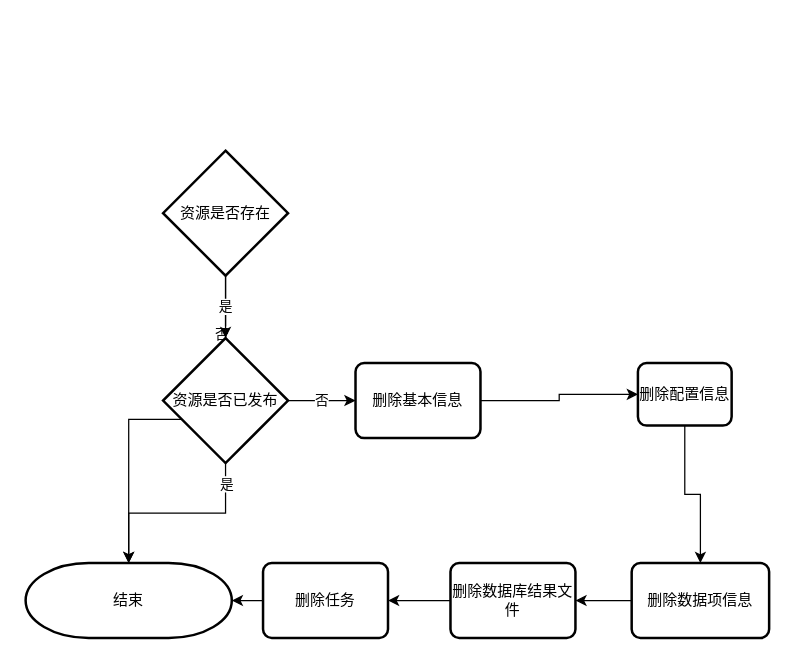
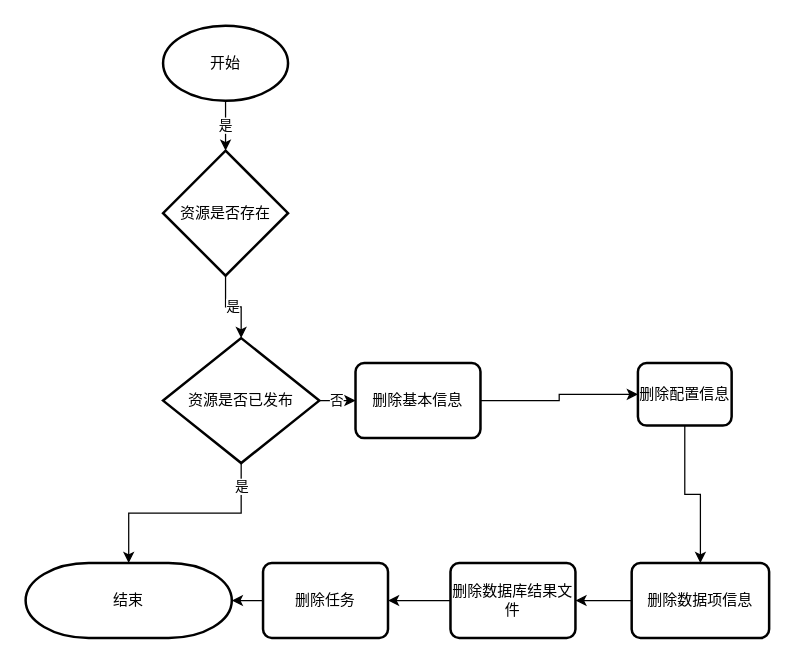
none -> (226, 63)
none -> (226, 122)
(226, 401) -> (241, 401)
(129, 432) -> none
